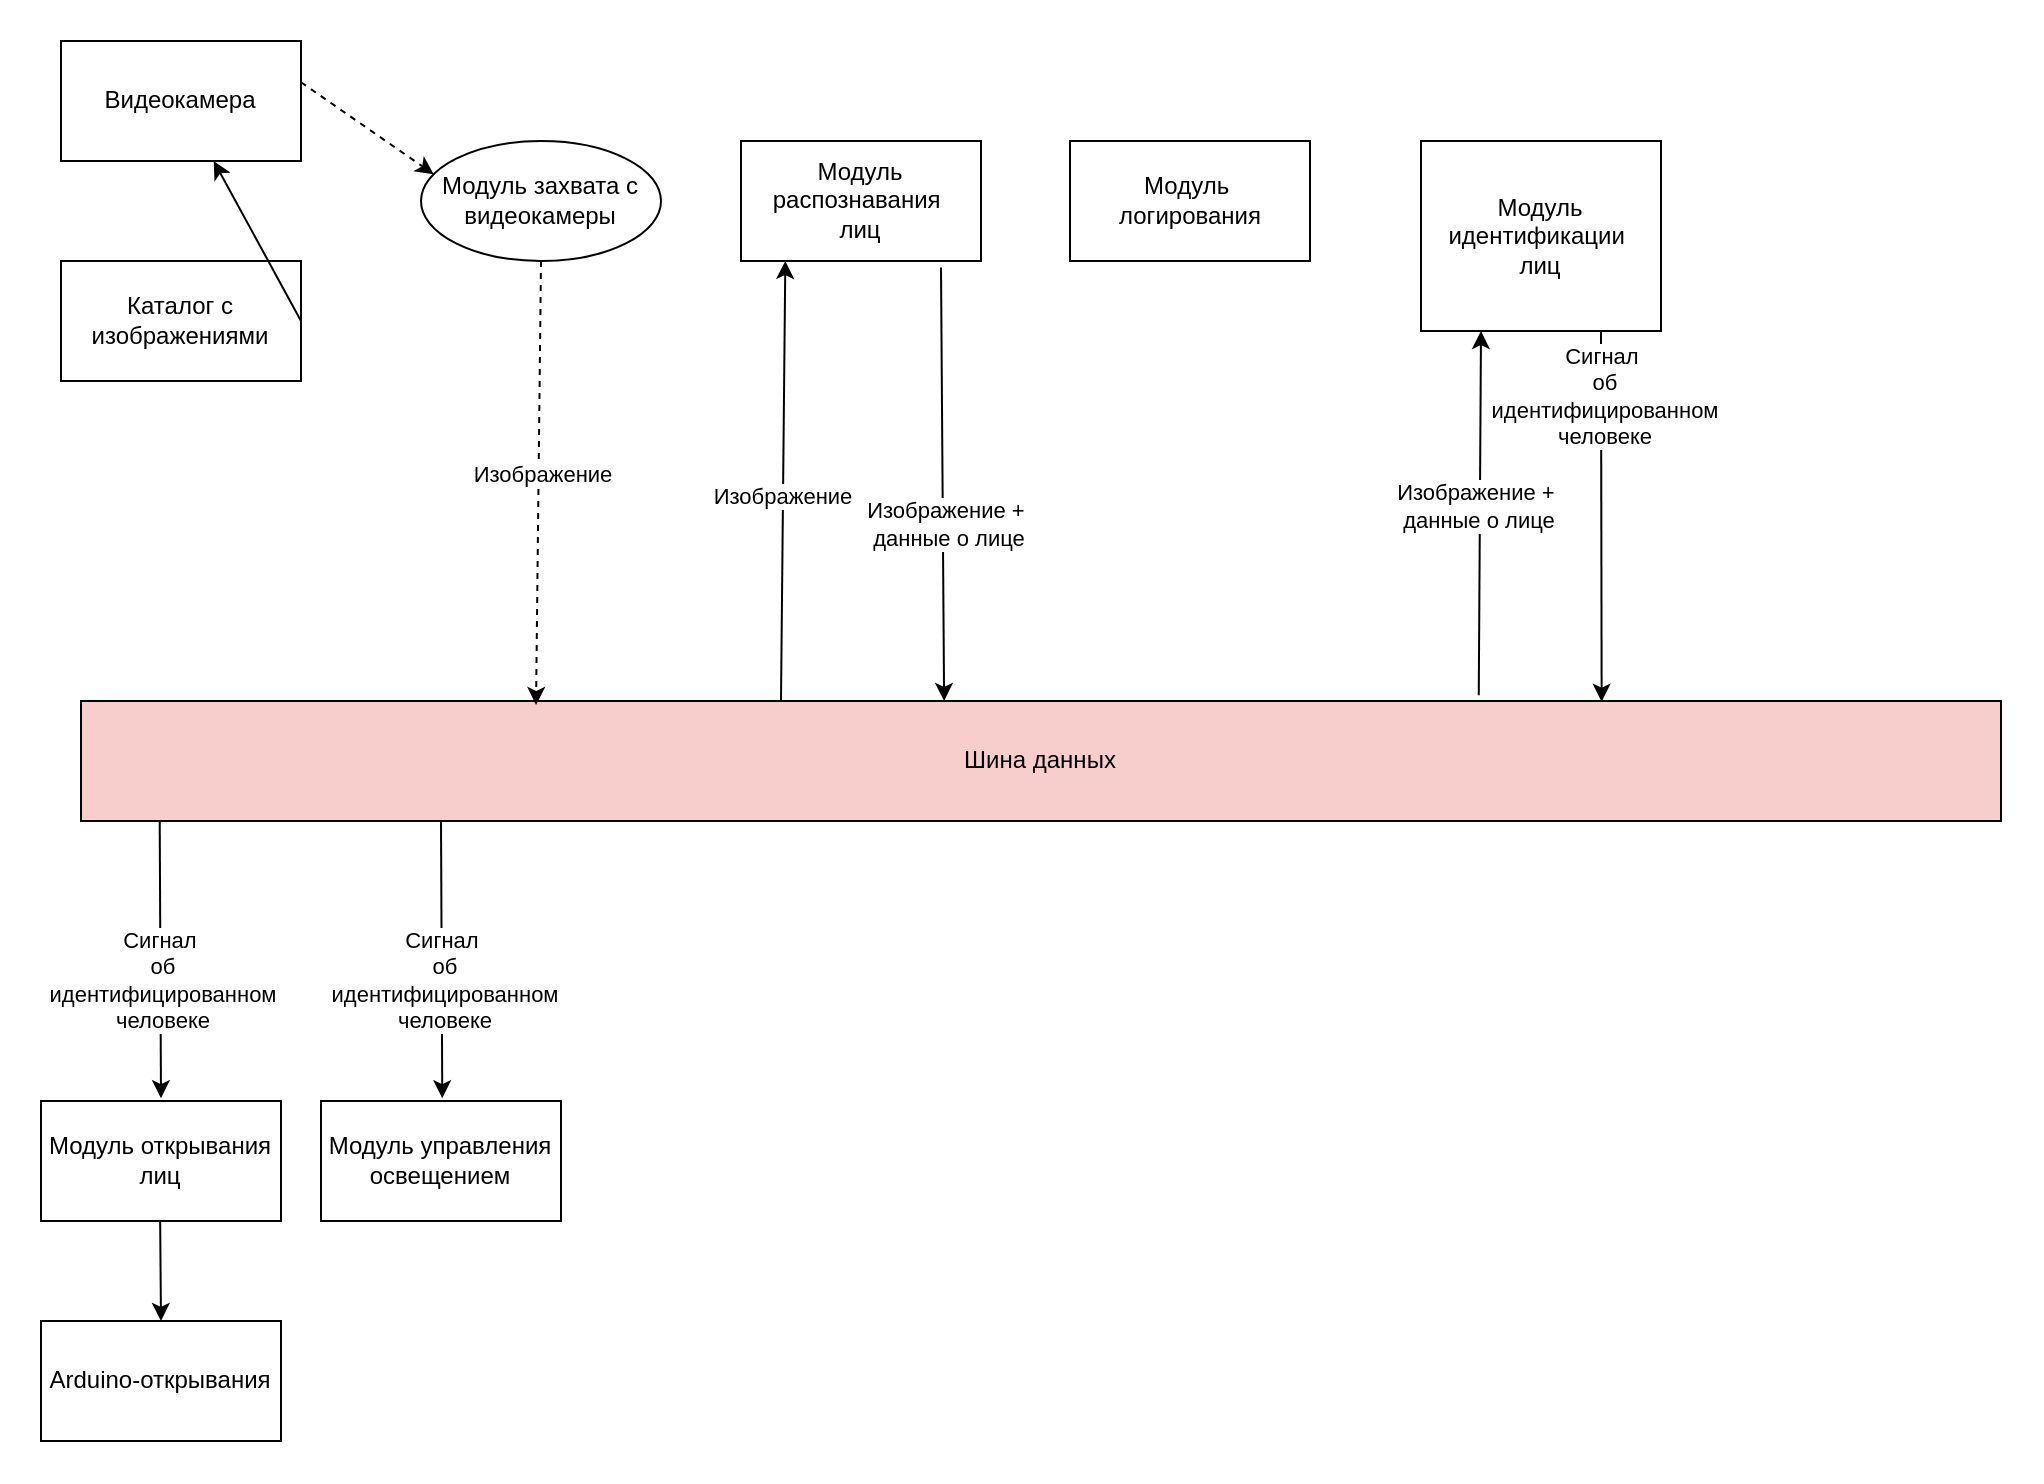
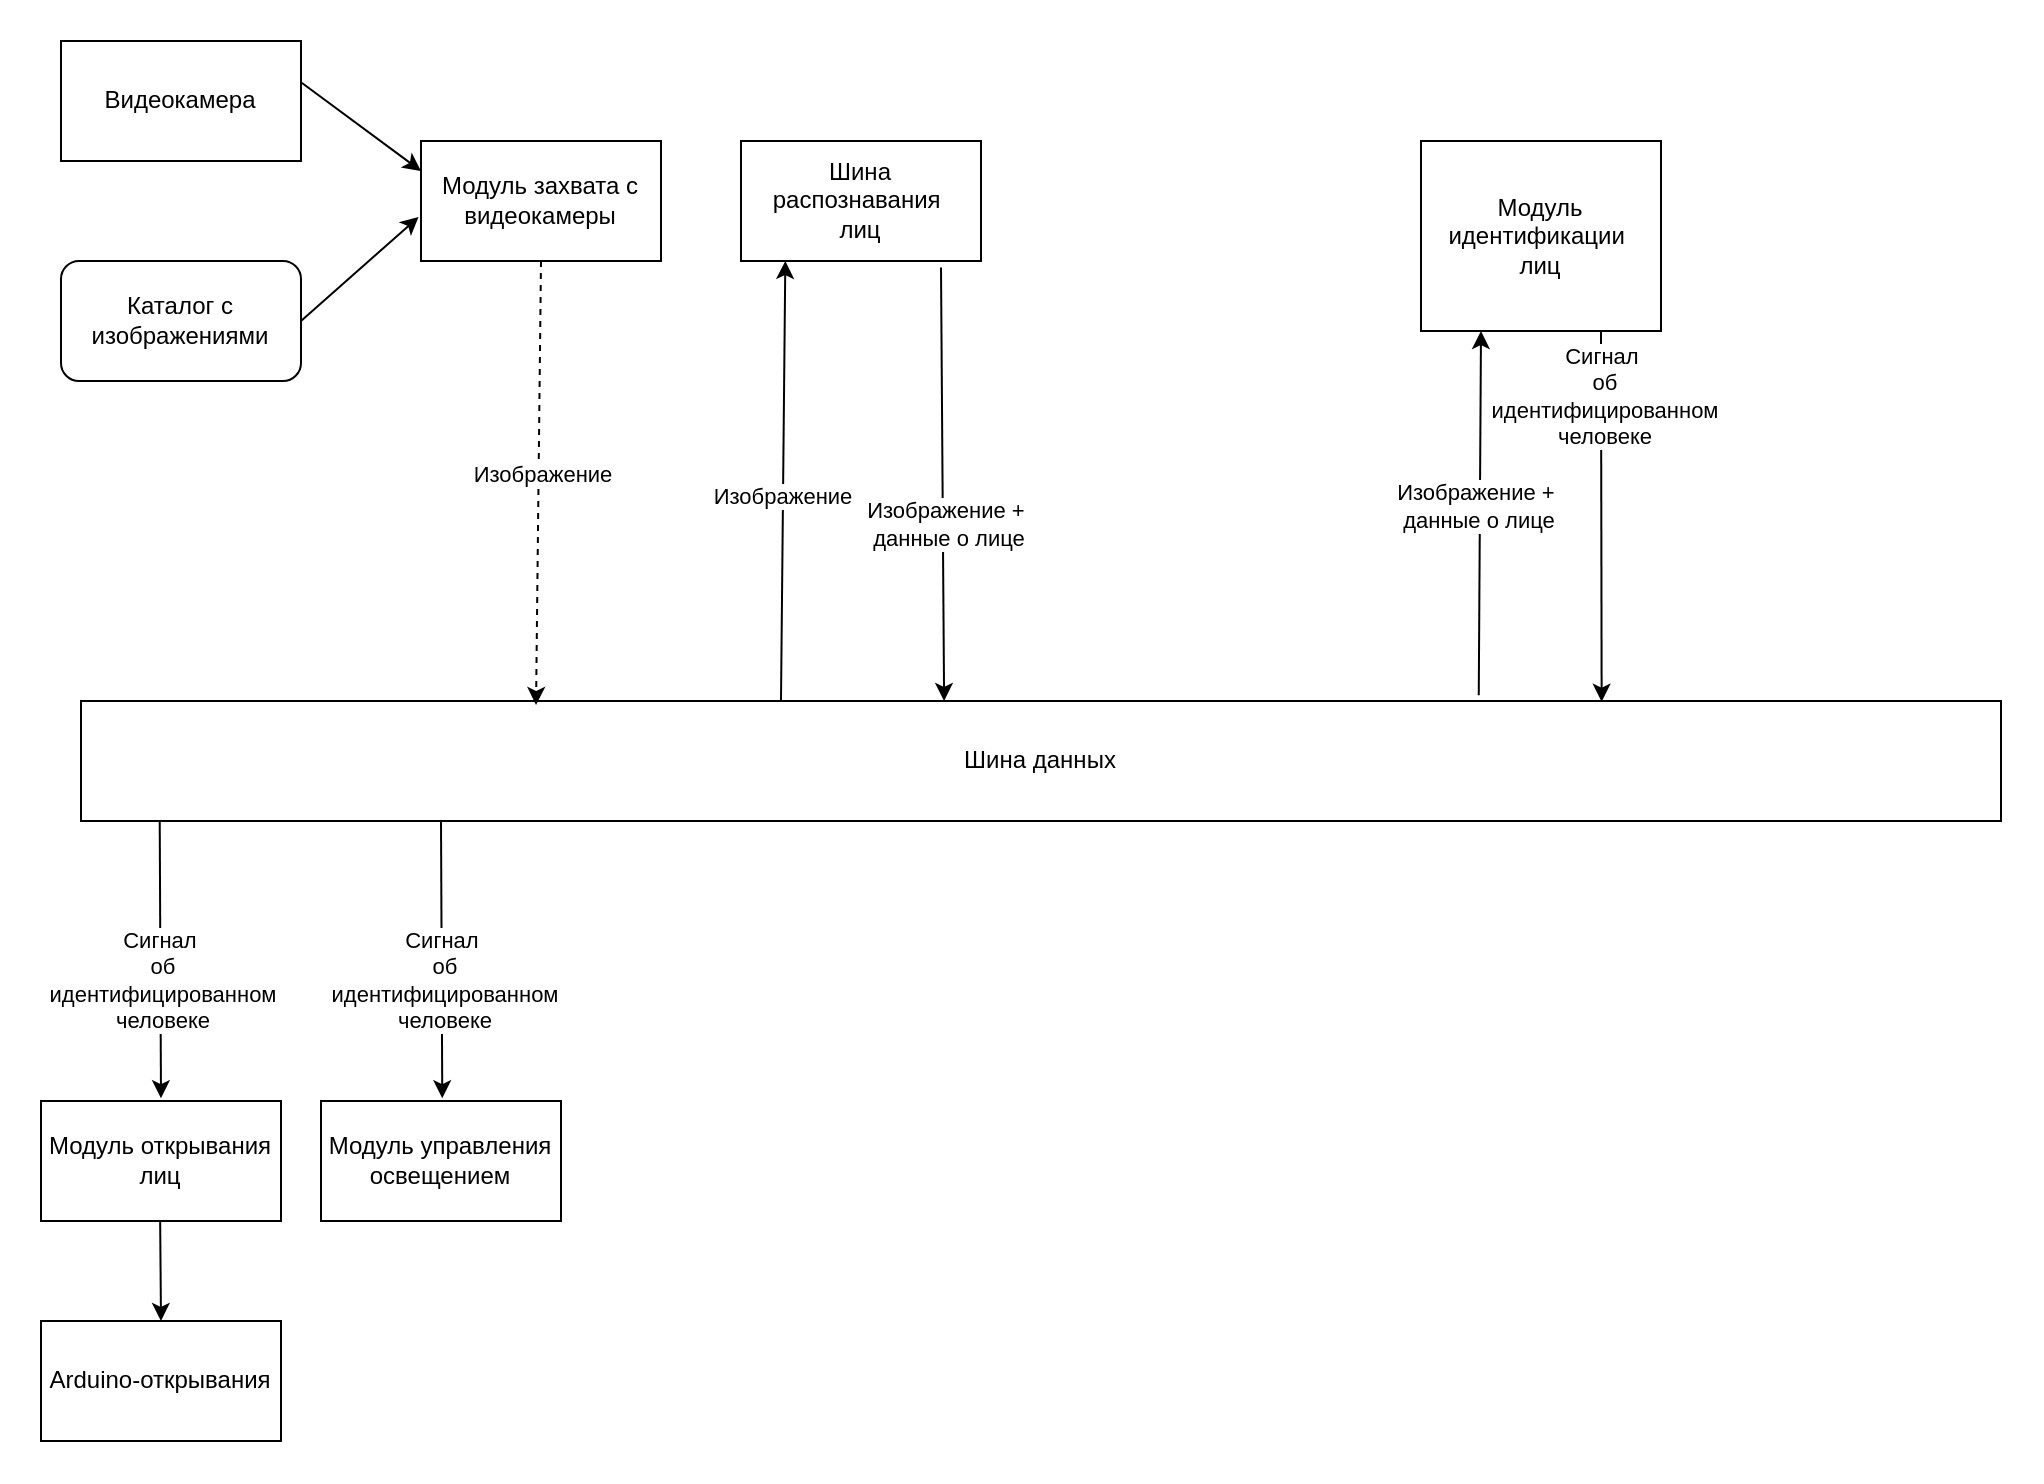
(363, 125) -> (357, 123)
(541, 201) -> (541, 201)
(861, 201) -> (861, 201)
(1190, 201) -> none
(261, 247) -> (355, 273)
(181, 321) -> (181, 321)
(1041, 761) -> (1041, 761)
